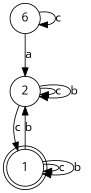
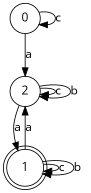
(25, 18) -> (25, 18)
(18, 128) -> (18, 128)
(29, 128) -> (29, 128)
